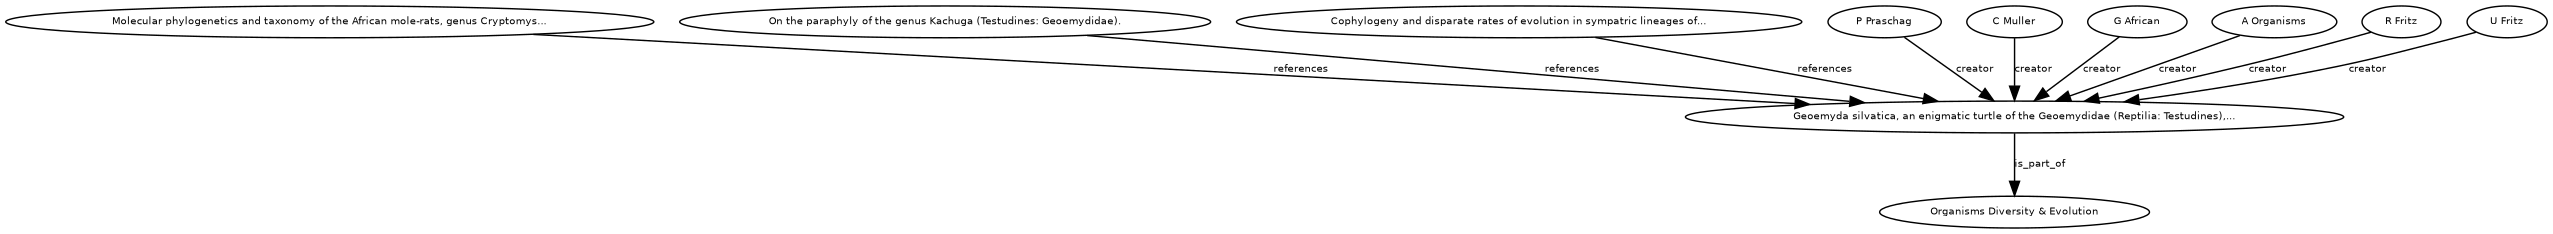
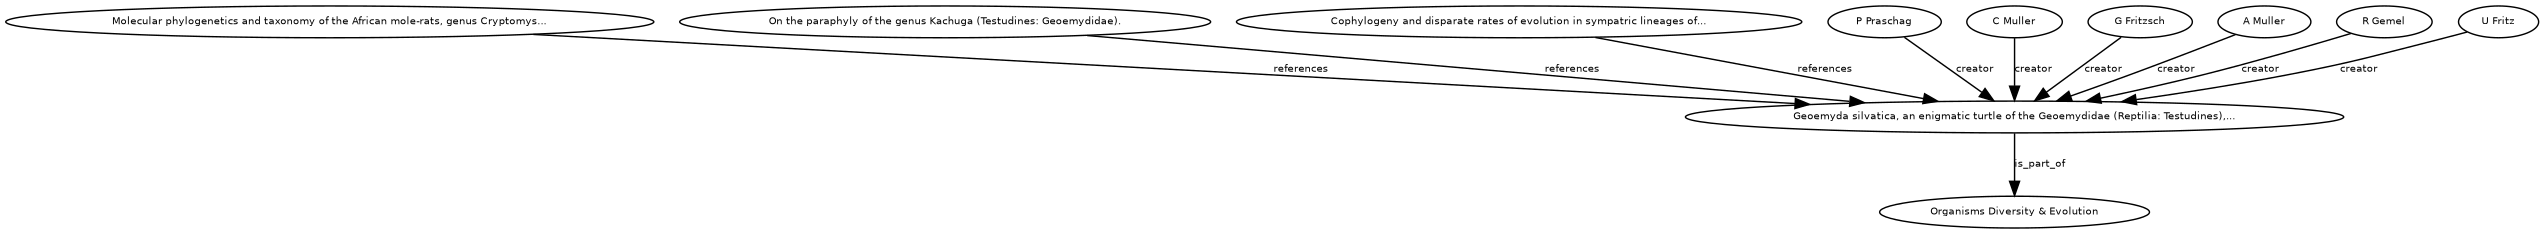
(2137, 22) -> (2140, 22)
(2274, 22) -> (2264, 22)
(2402, 22) -> (2384, 22)
